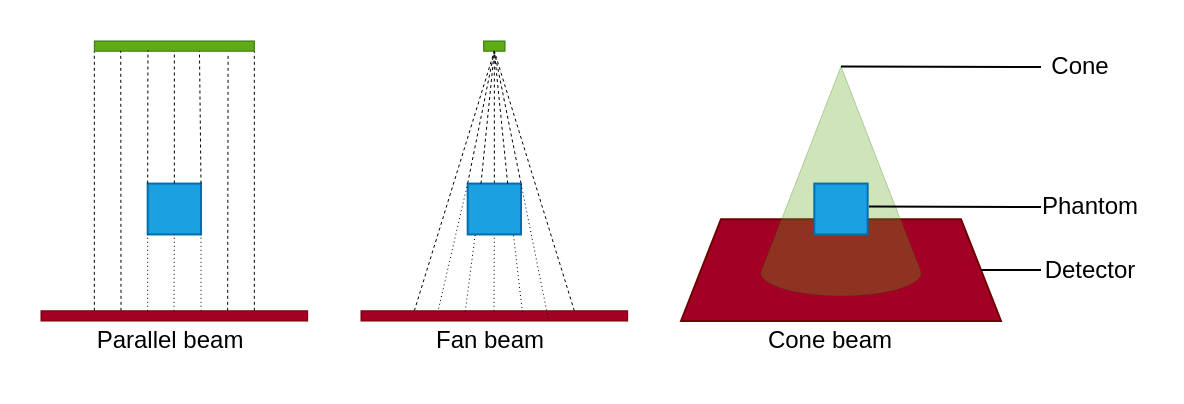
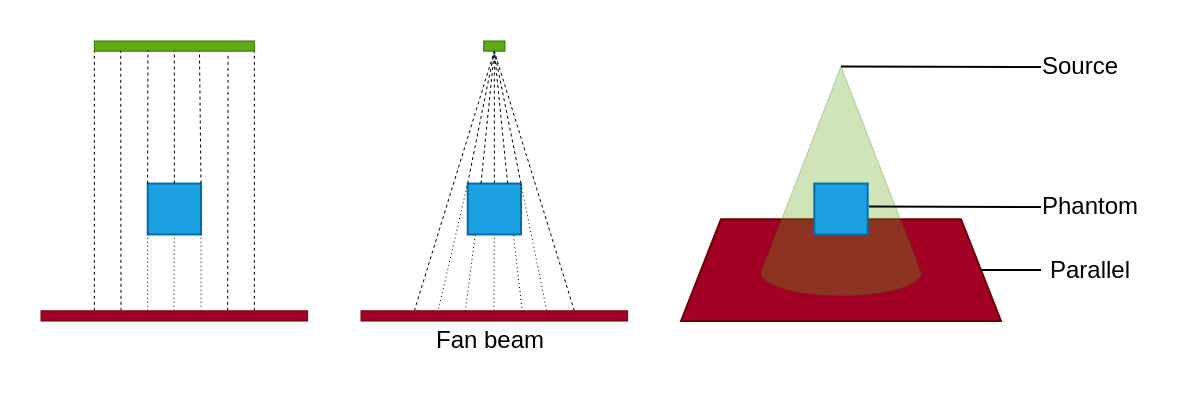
(1081, 67) -> (1081, 67)
(1091, 271) -> (1091, 271)
(171, 341) -> none
(831, 341) -> none
